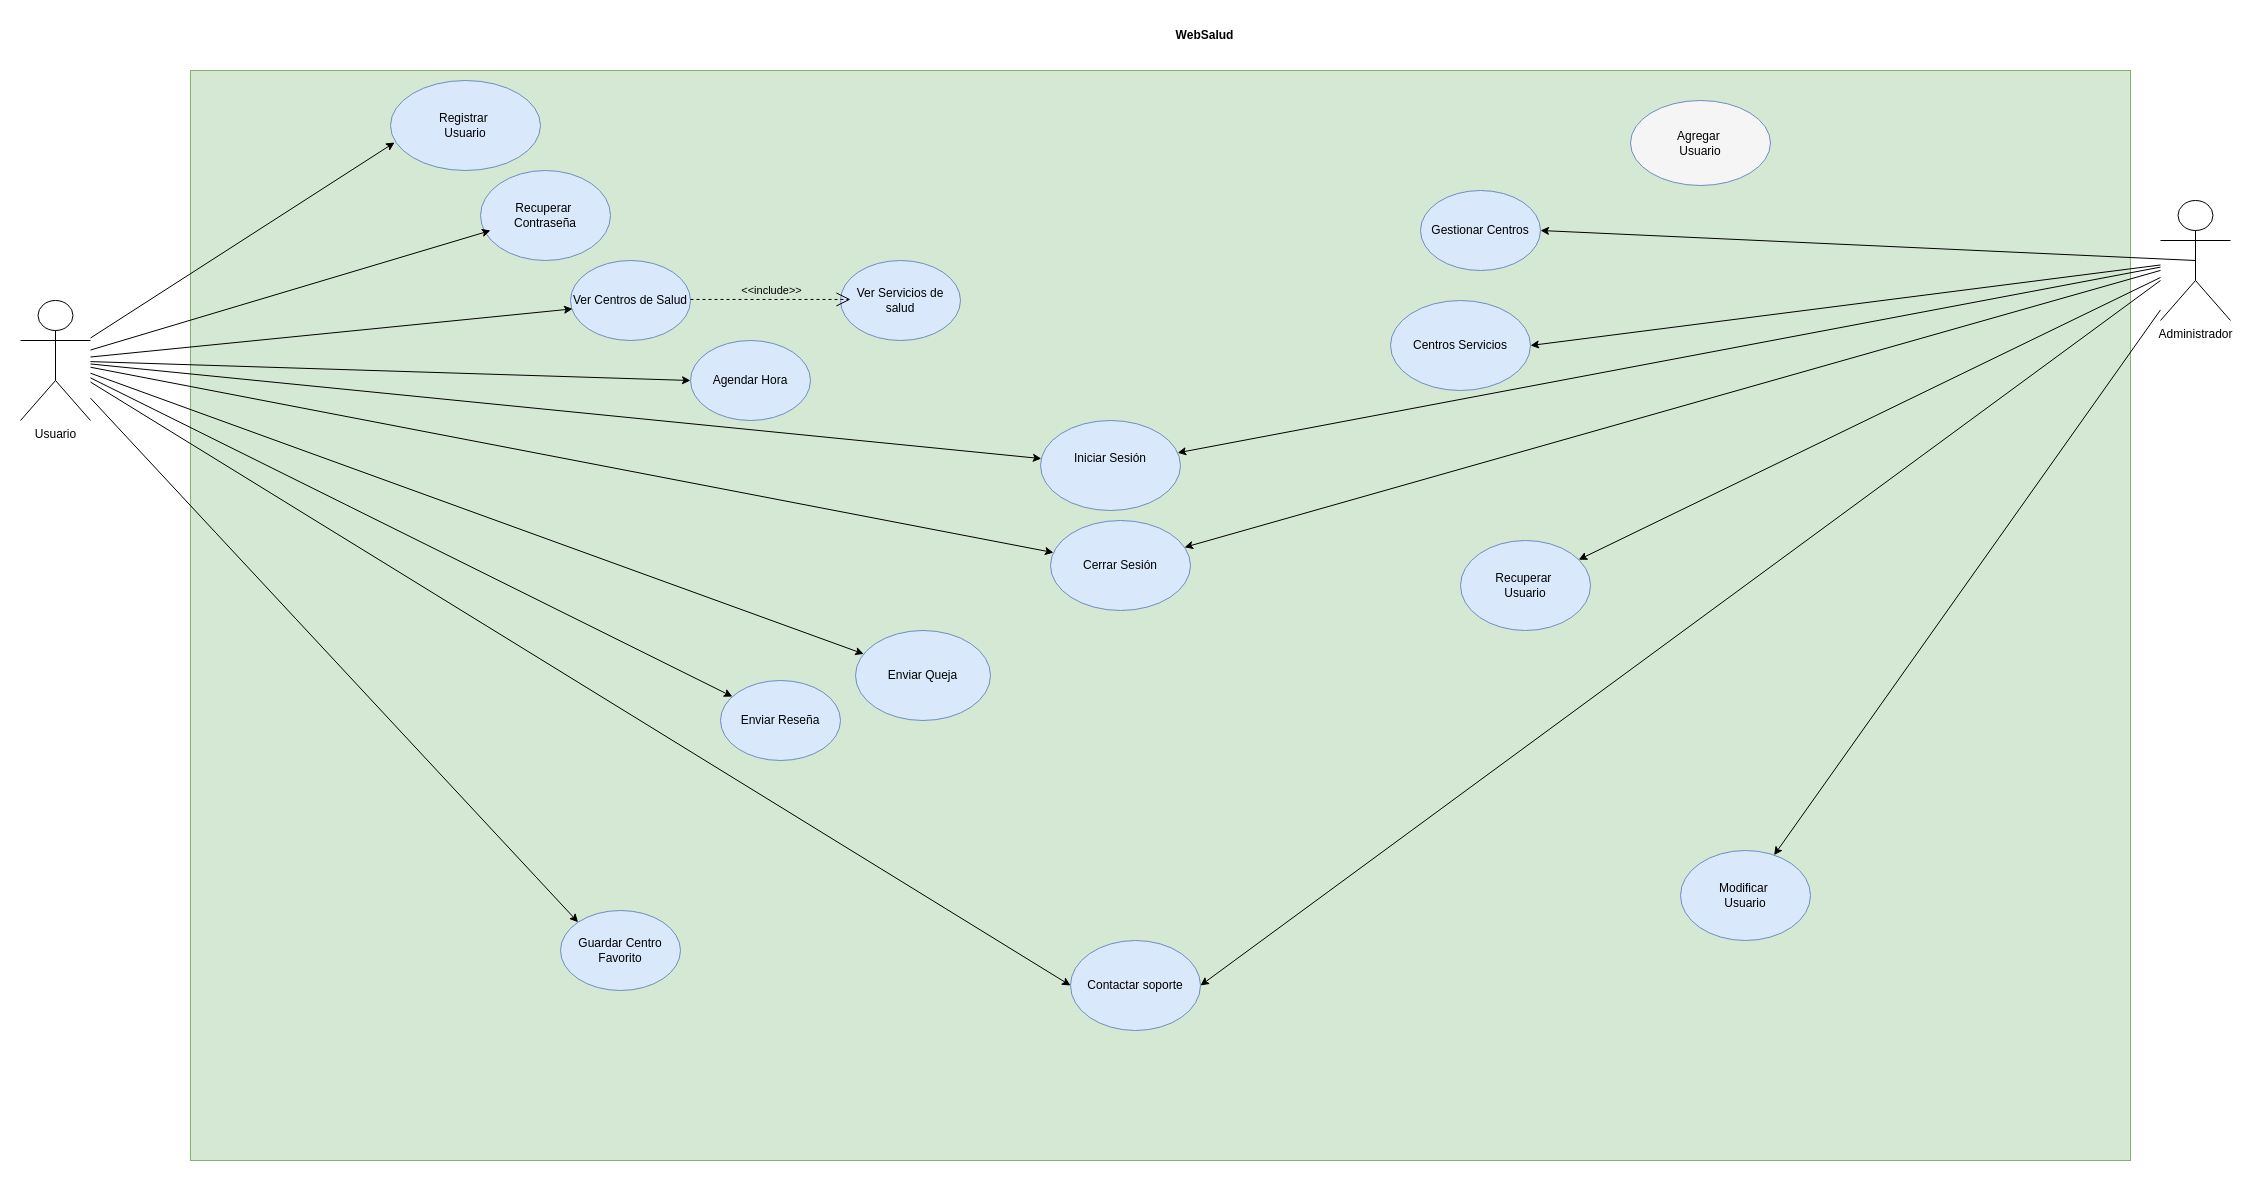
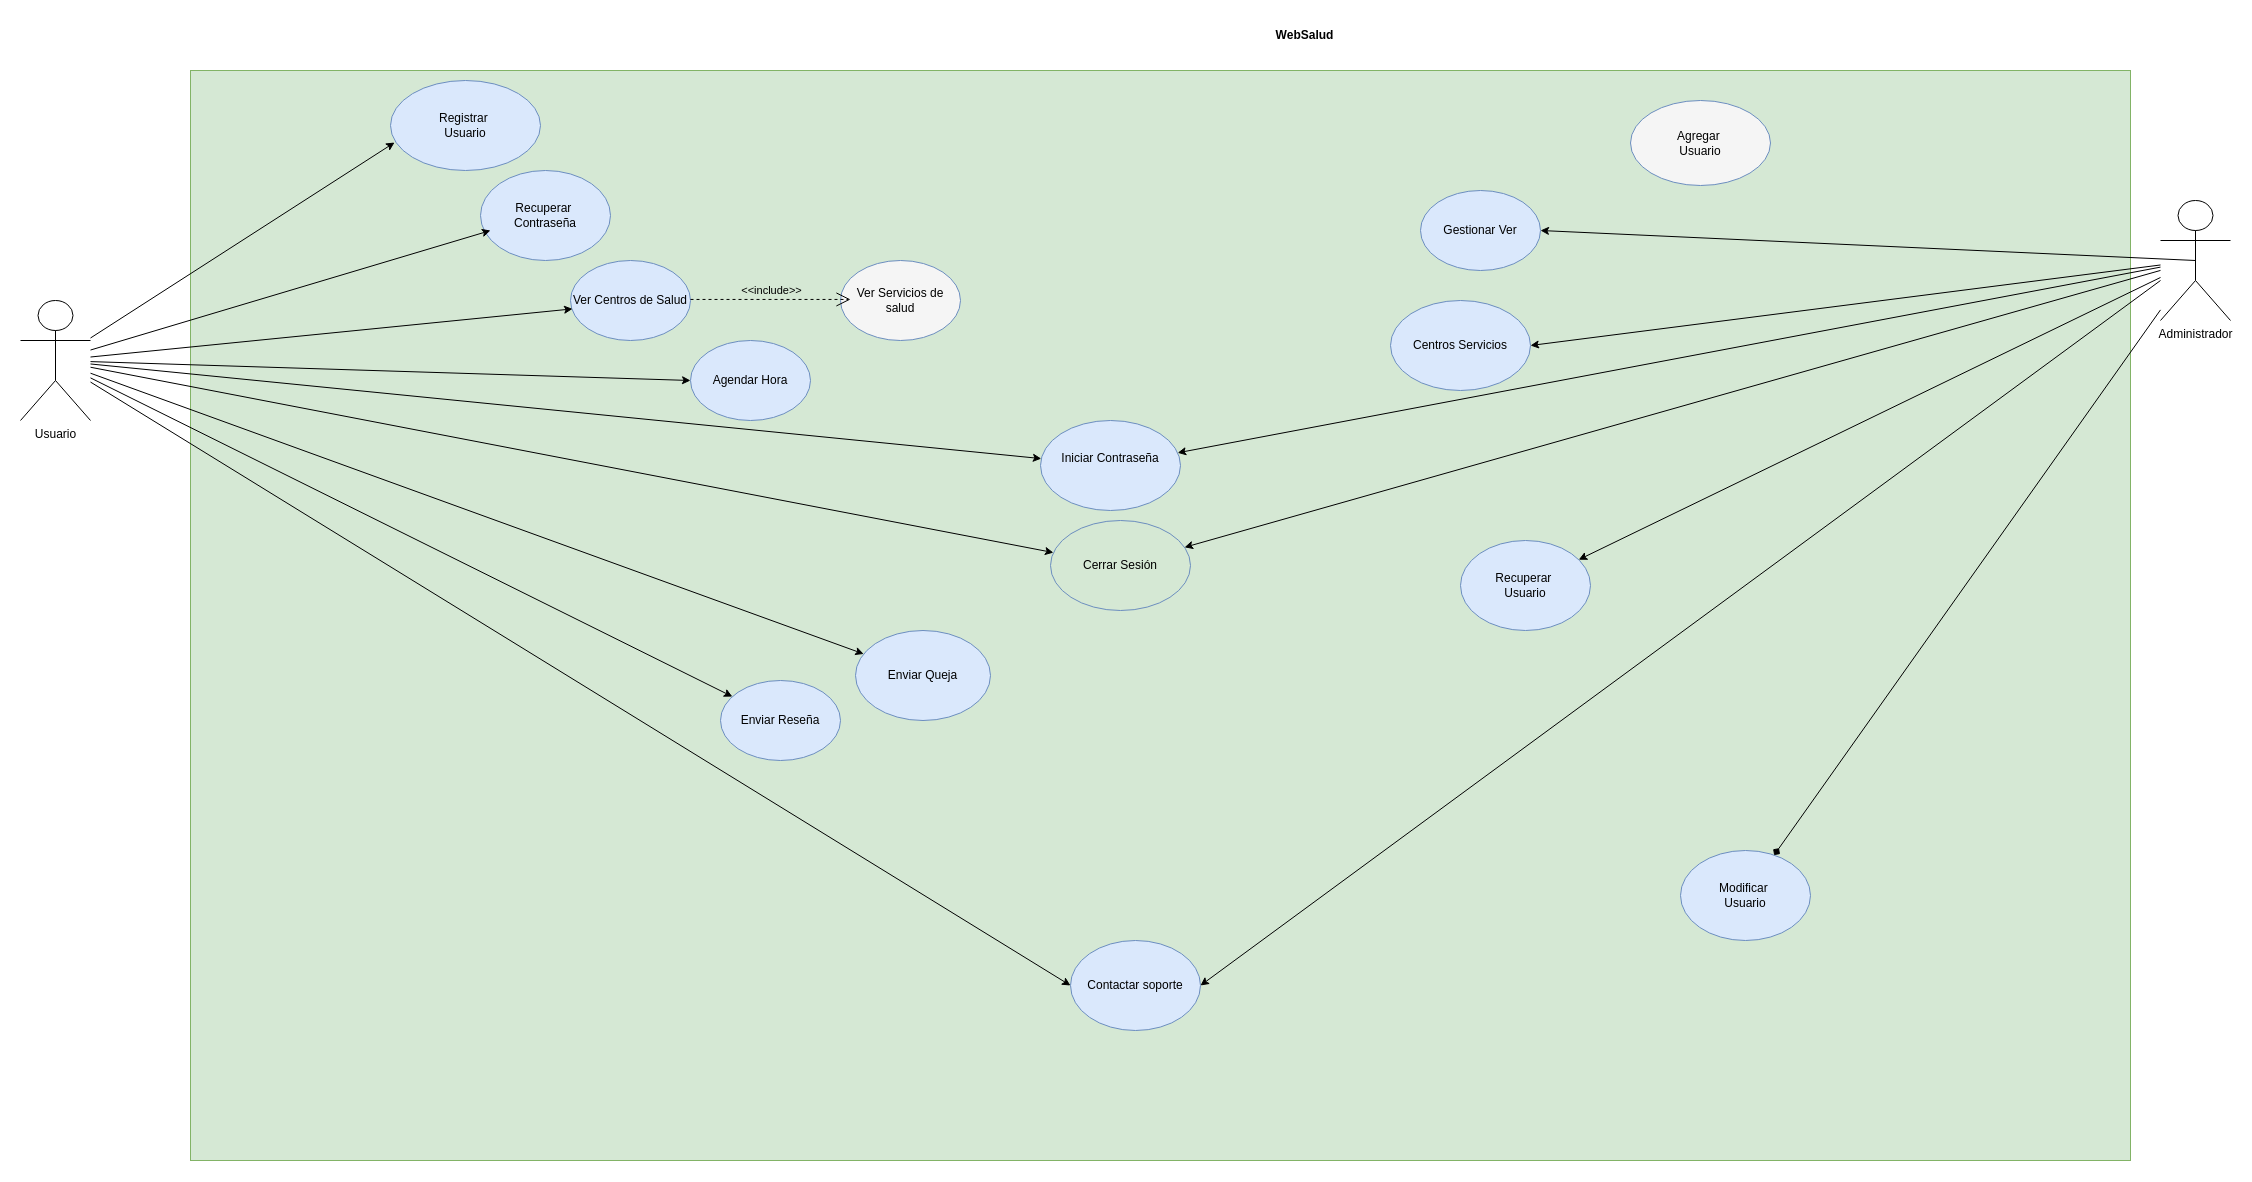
(1205, 36) -> (1305, 36)
(1481, 231) -> (1481, 231)
(901, 301) -> (901, 301)
(1111, 466) -> (1111, 466)
(1121, 566) -> (1121, 566)
(332, 657) -> none
(1778, 849) -> (1779, 848)
(621, 951) -> none
